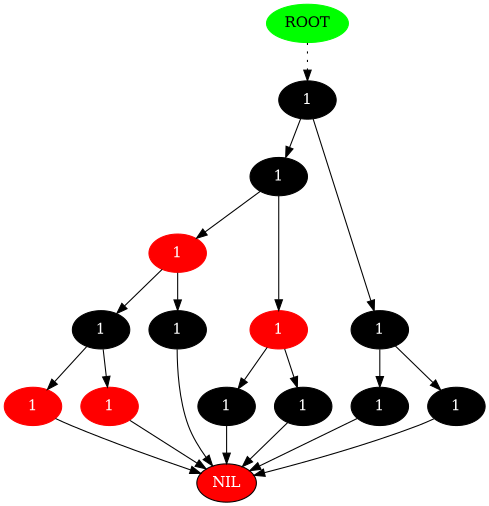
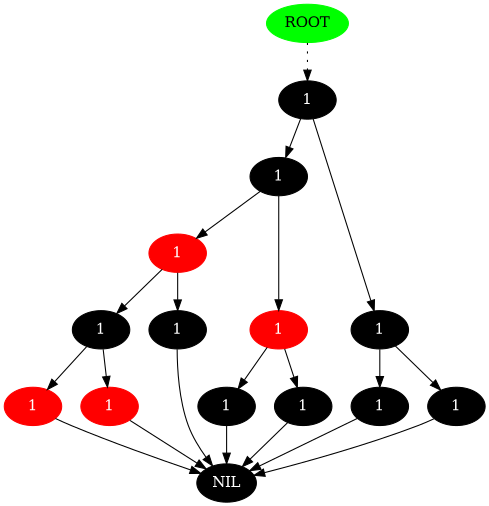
(227, 483) -> (227, 483)
